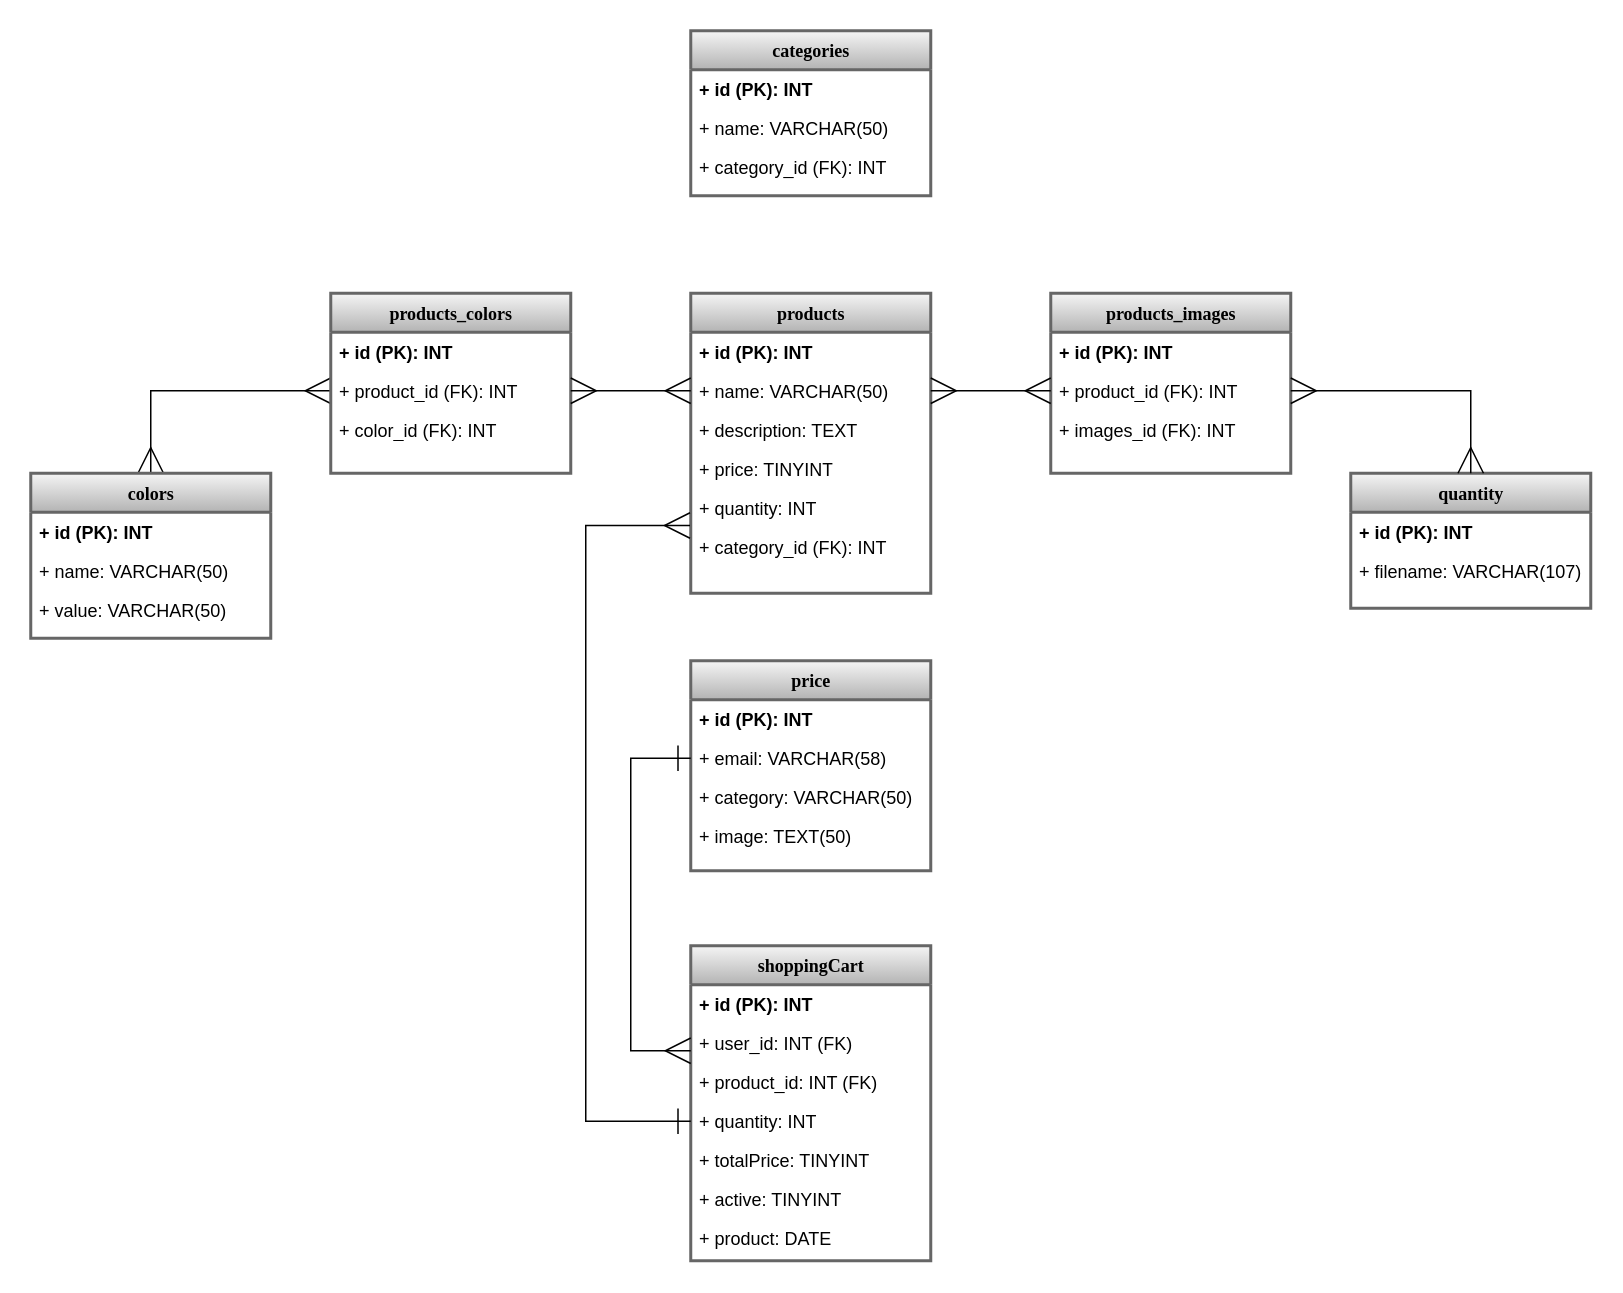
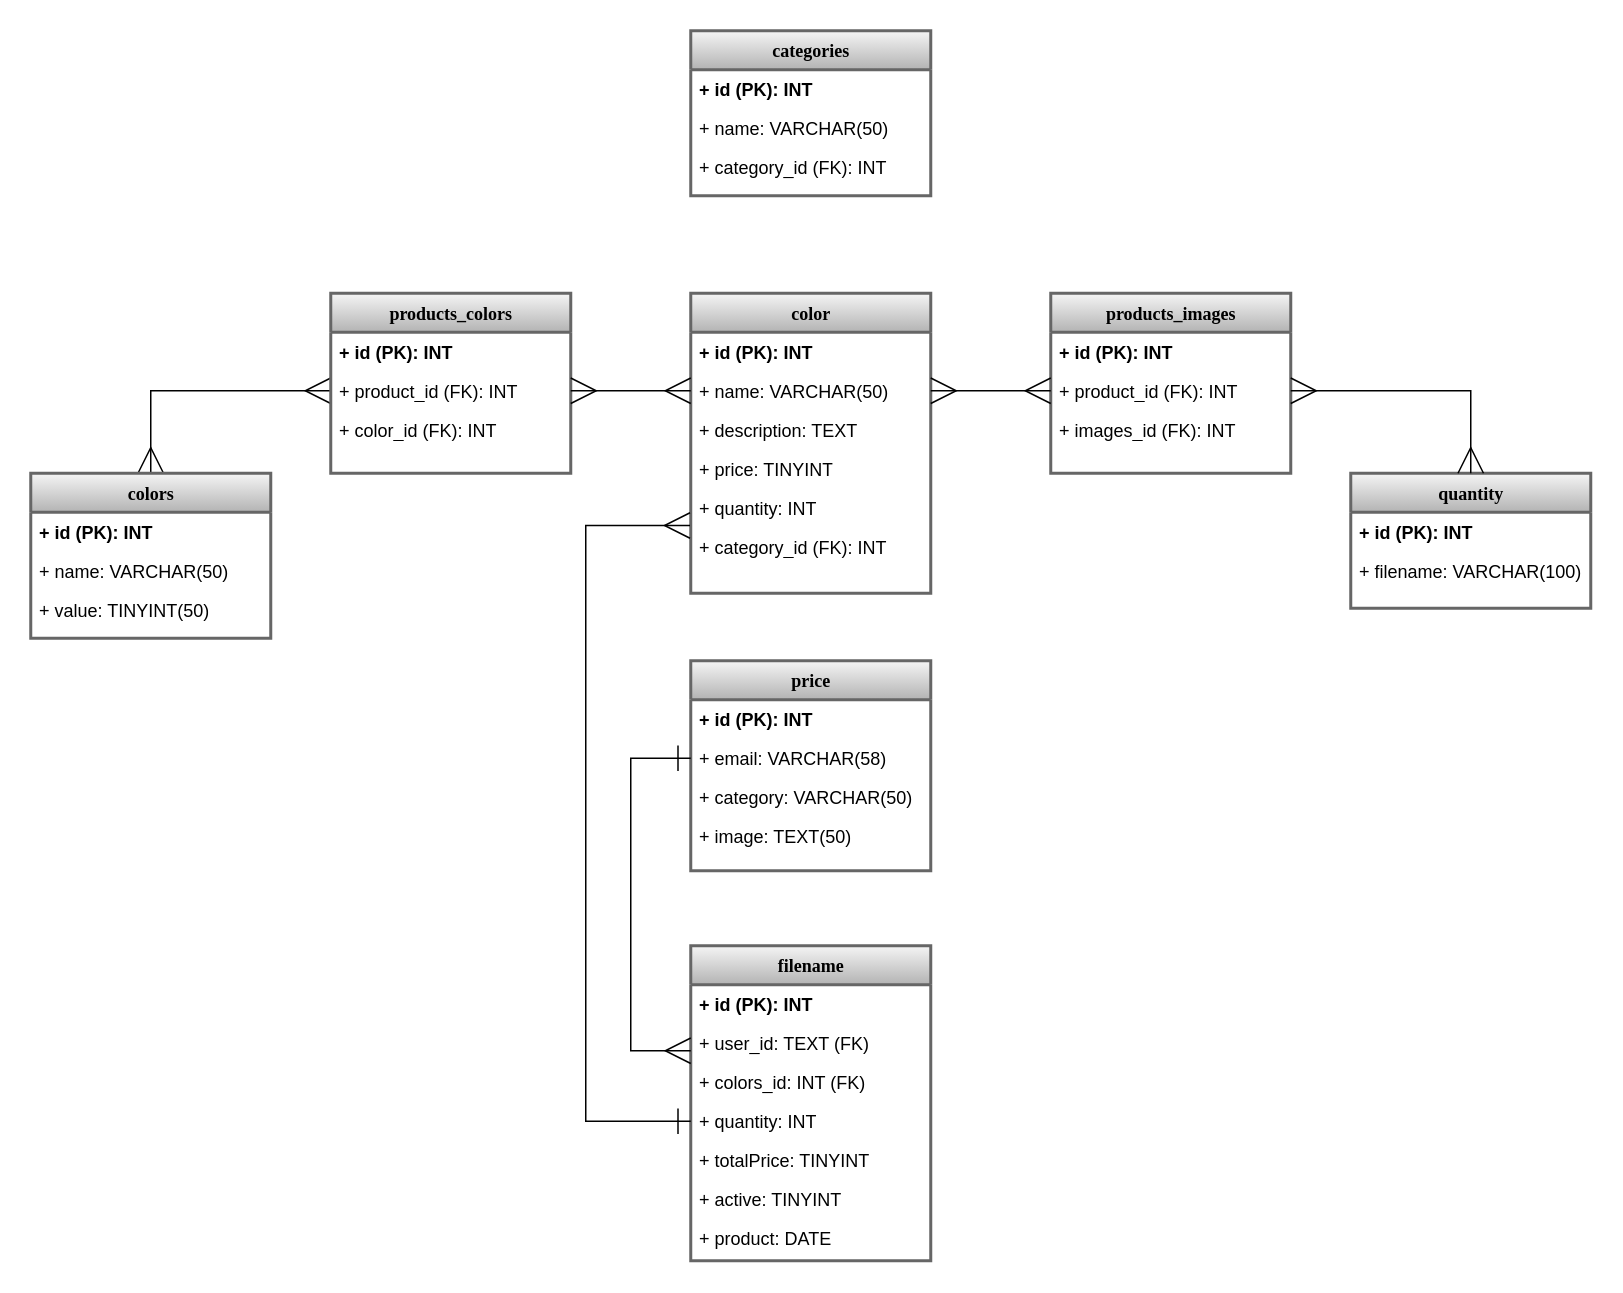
(812, 315) -> (812, 315)
(1469, 573) -> (1469, 573)
(131, 612) -> (131, 612)
(812, 967) -> (812, 967)
(784, 1045) -> (789, 1045)
(799, 1084) -> (792, 1084)
